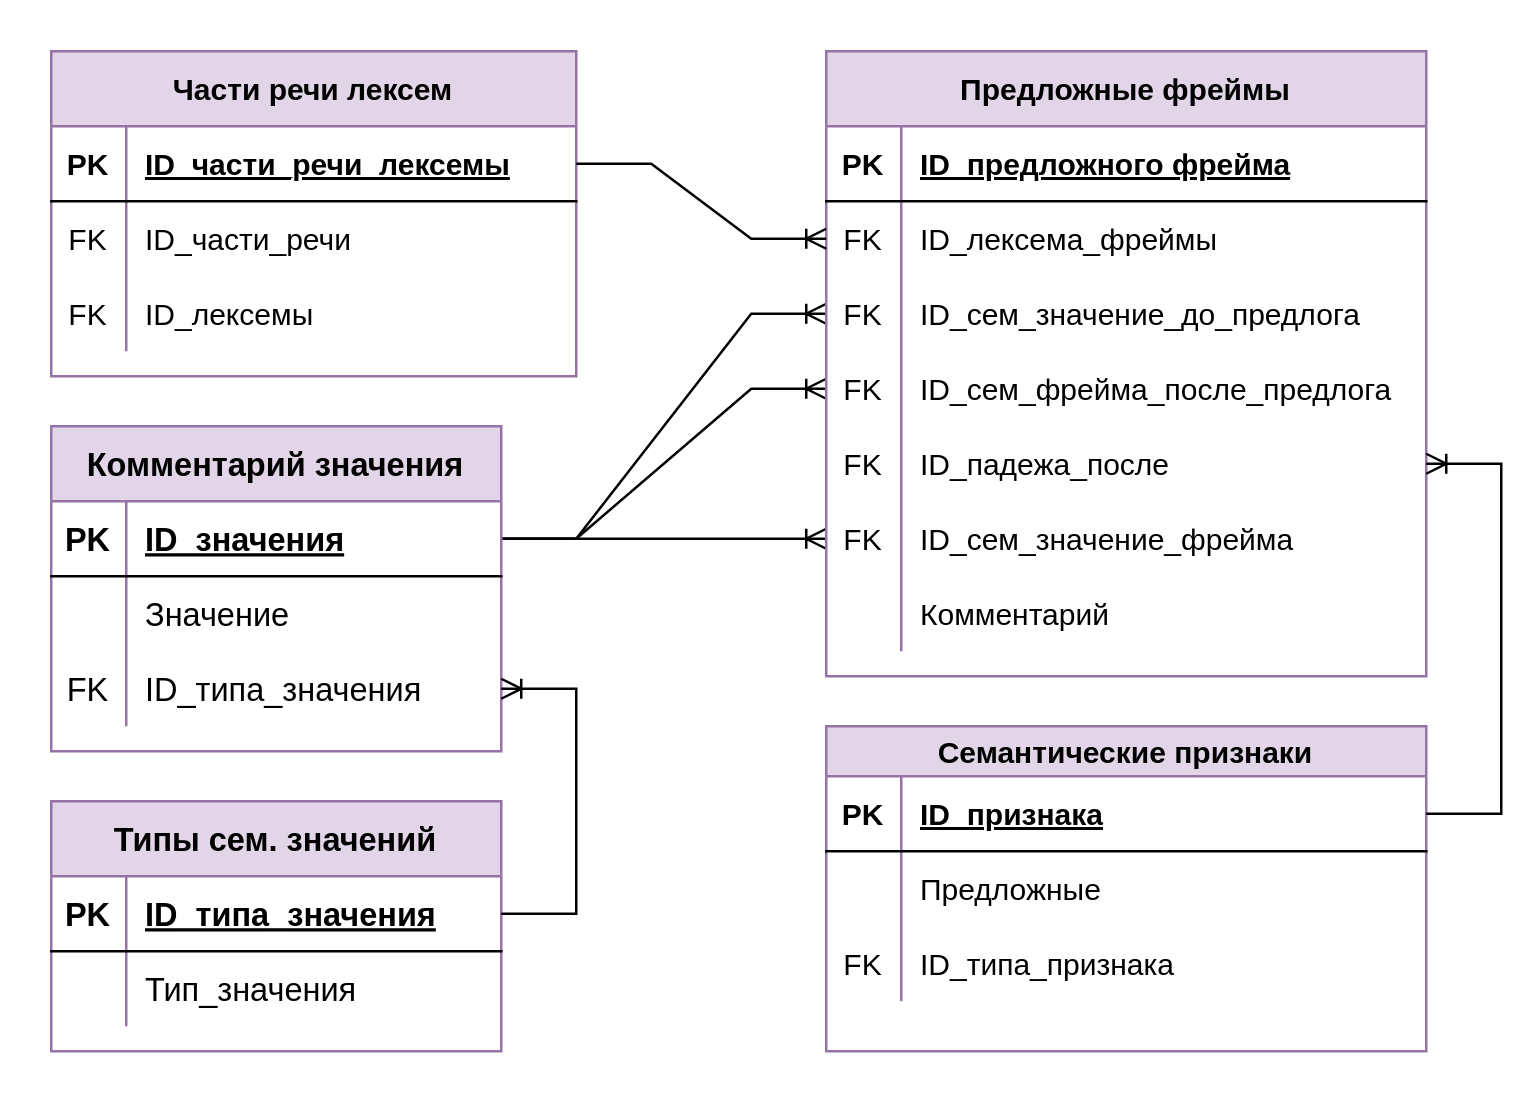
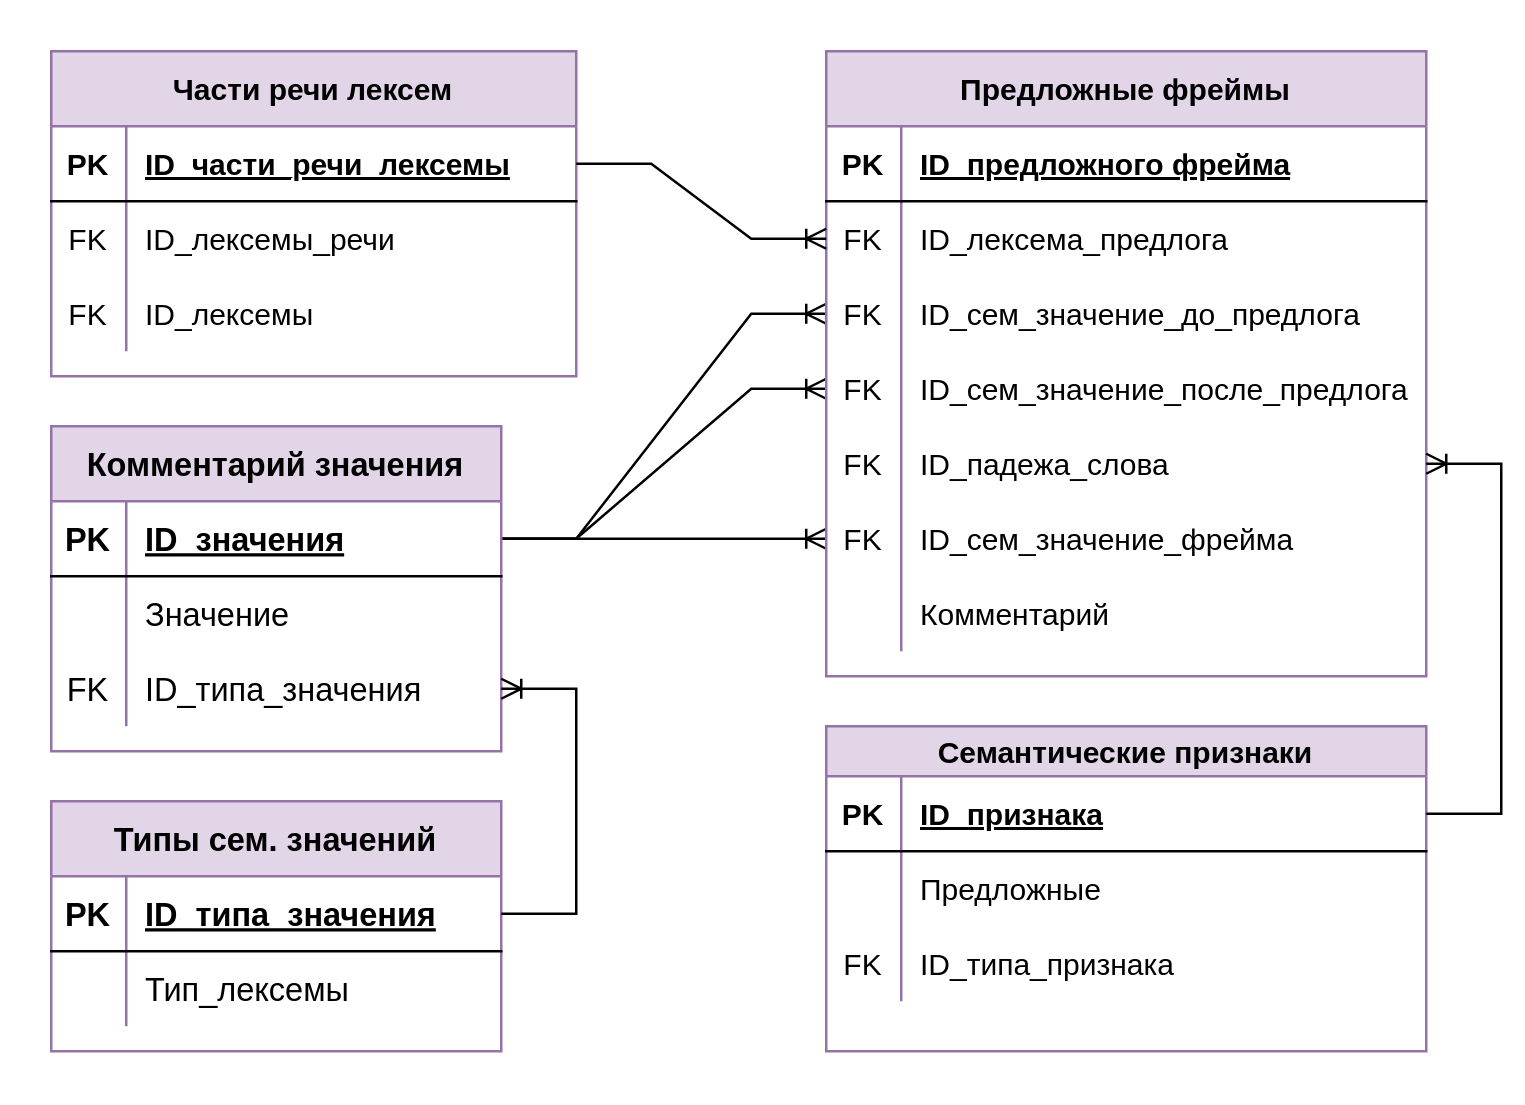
(254, 240) -> (271, 240)
(1063, 240) -> (1080, 240)
(1155, 390) -> (1172, 390)
(1046, 465) -> (1046, 465)
(254, 990) -> (245, 990)
